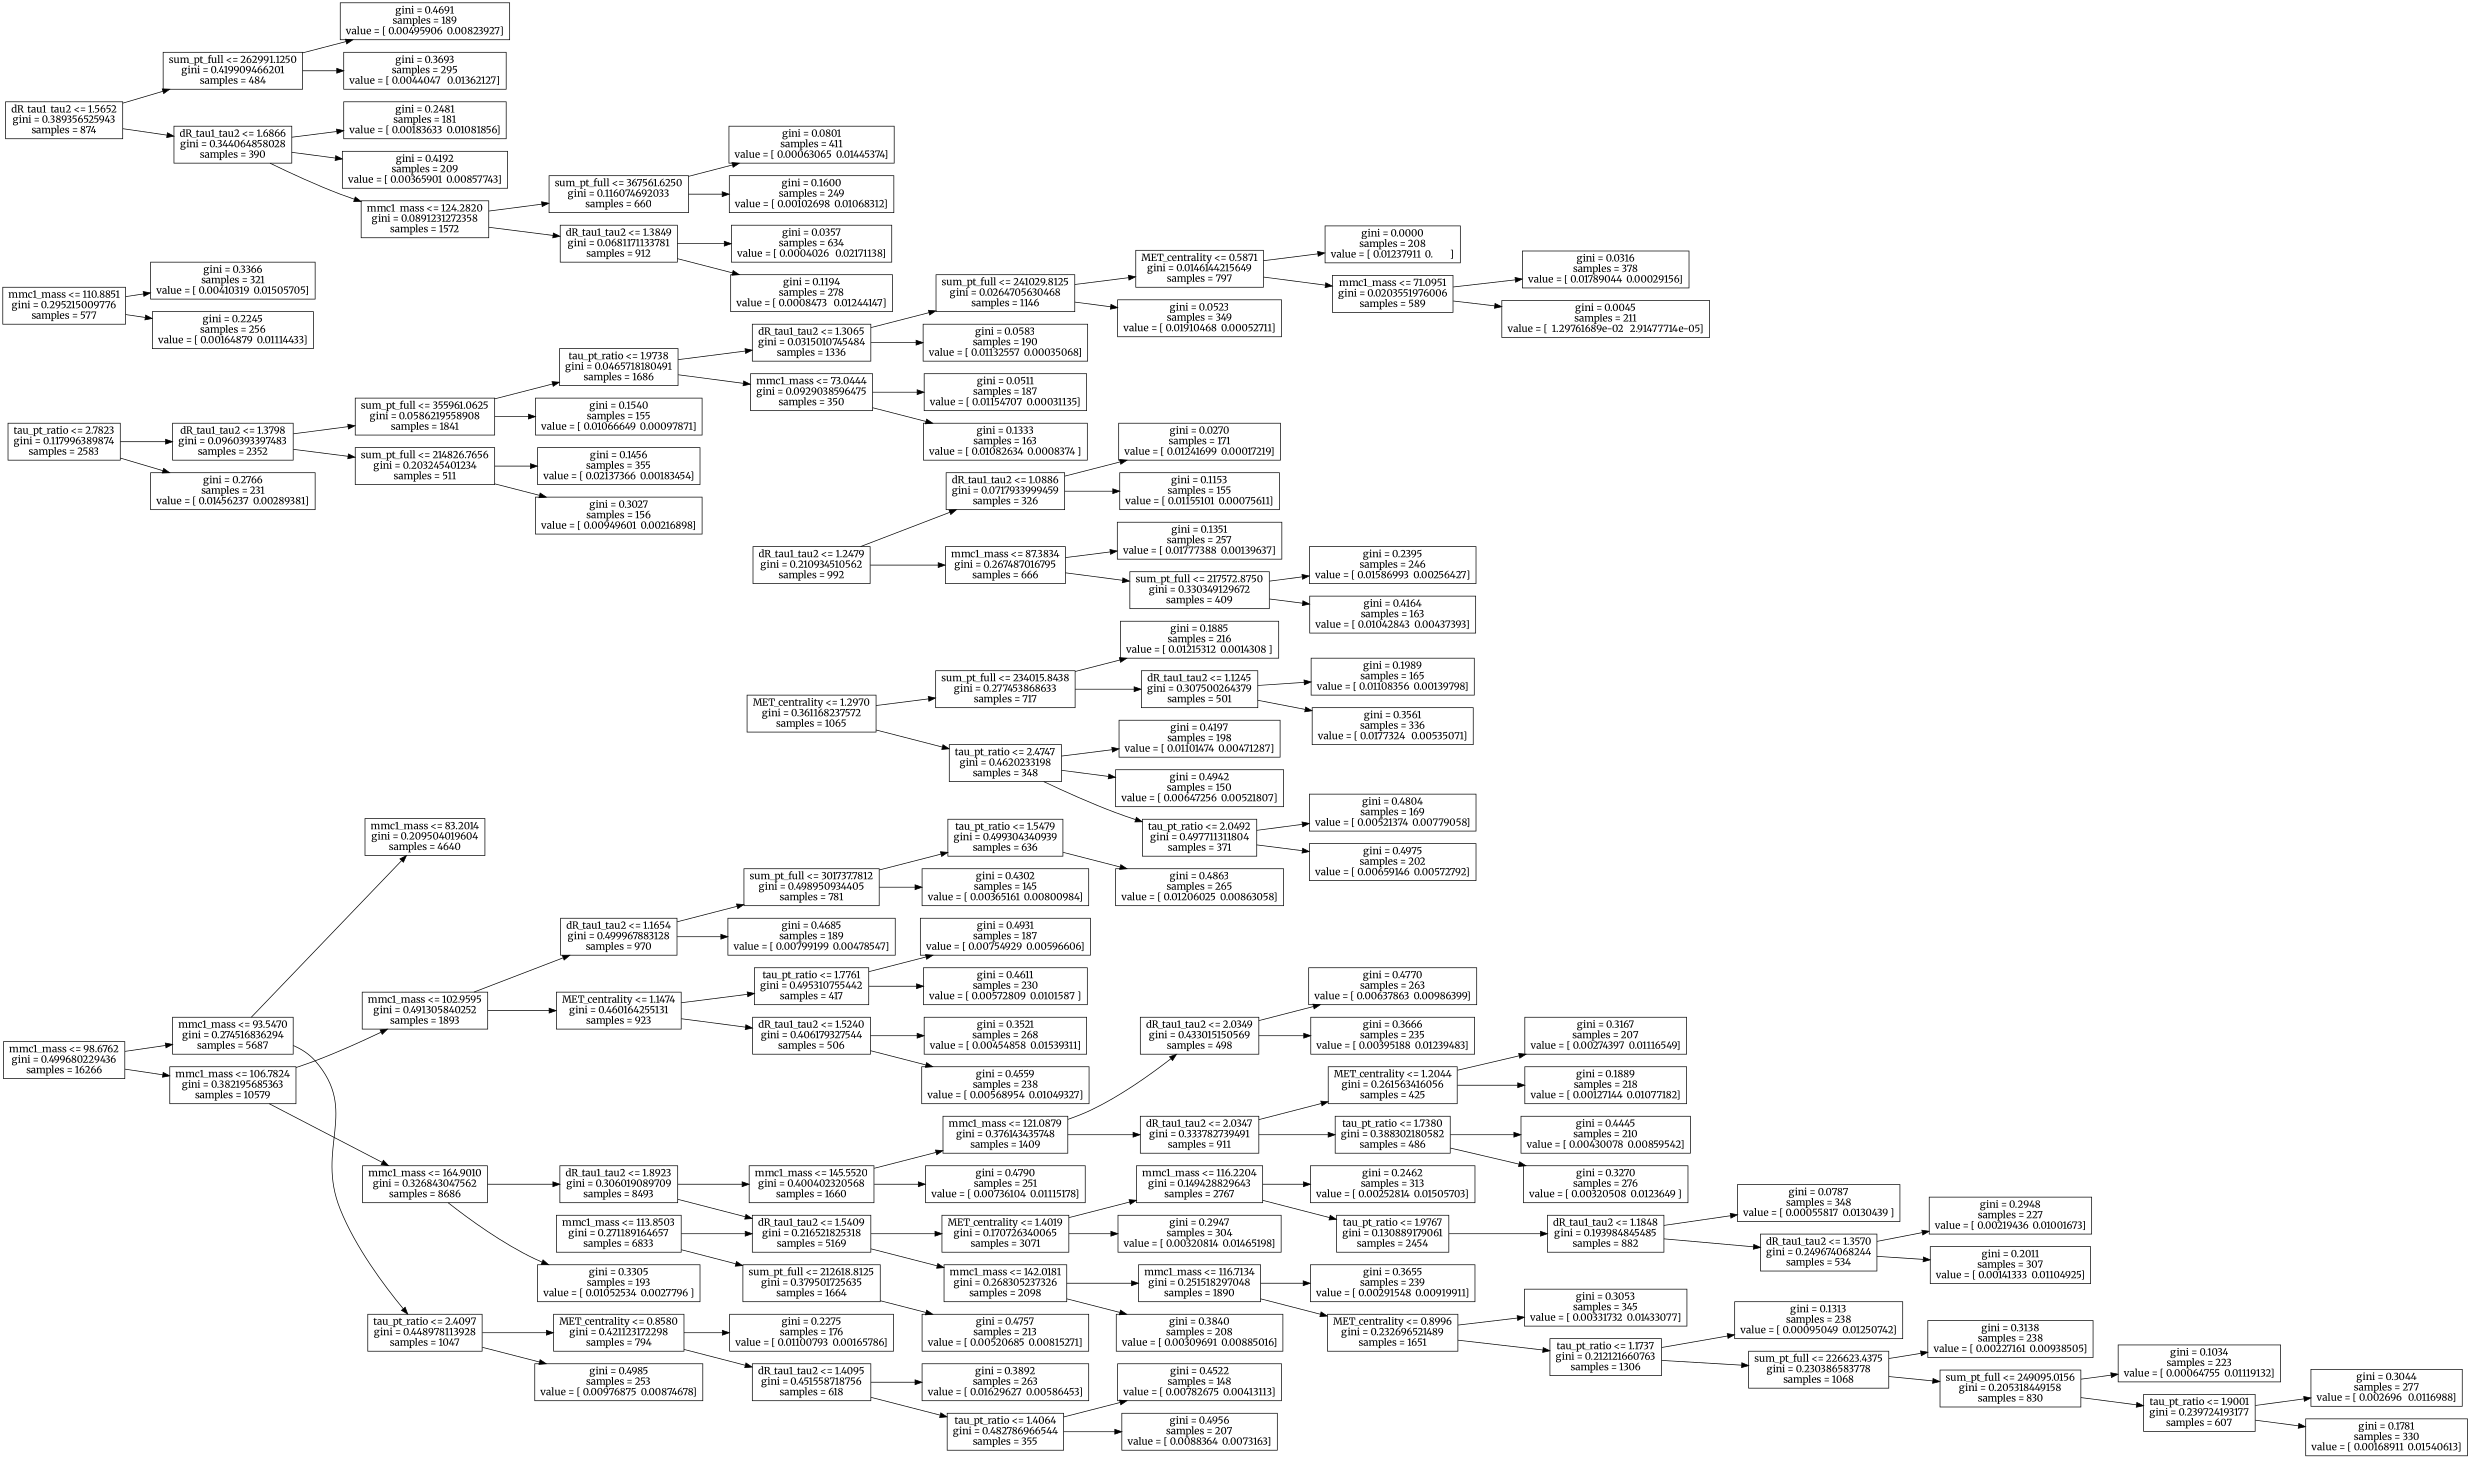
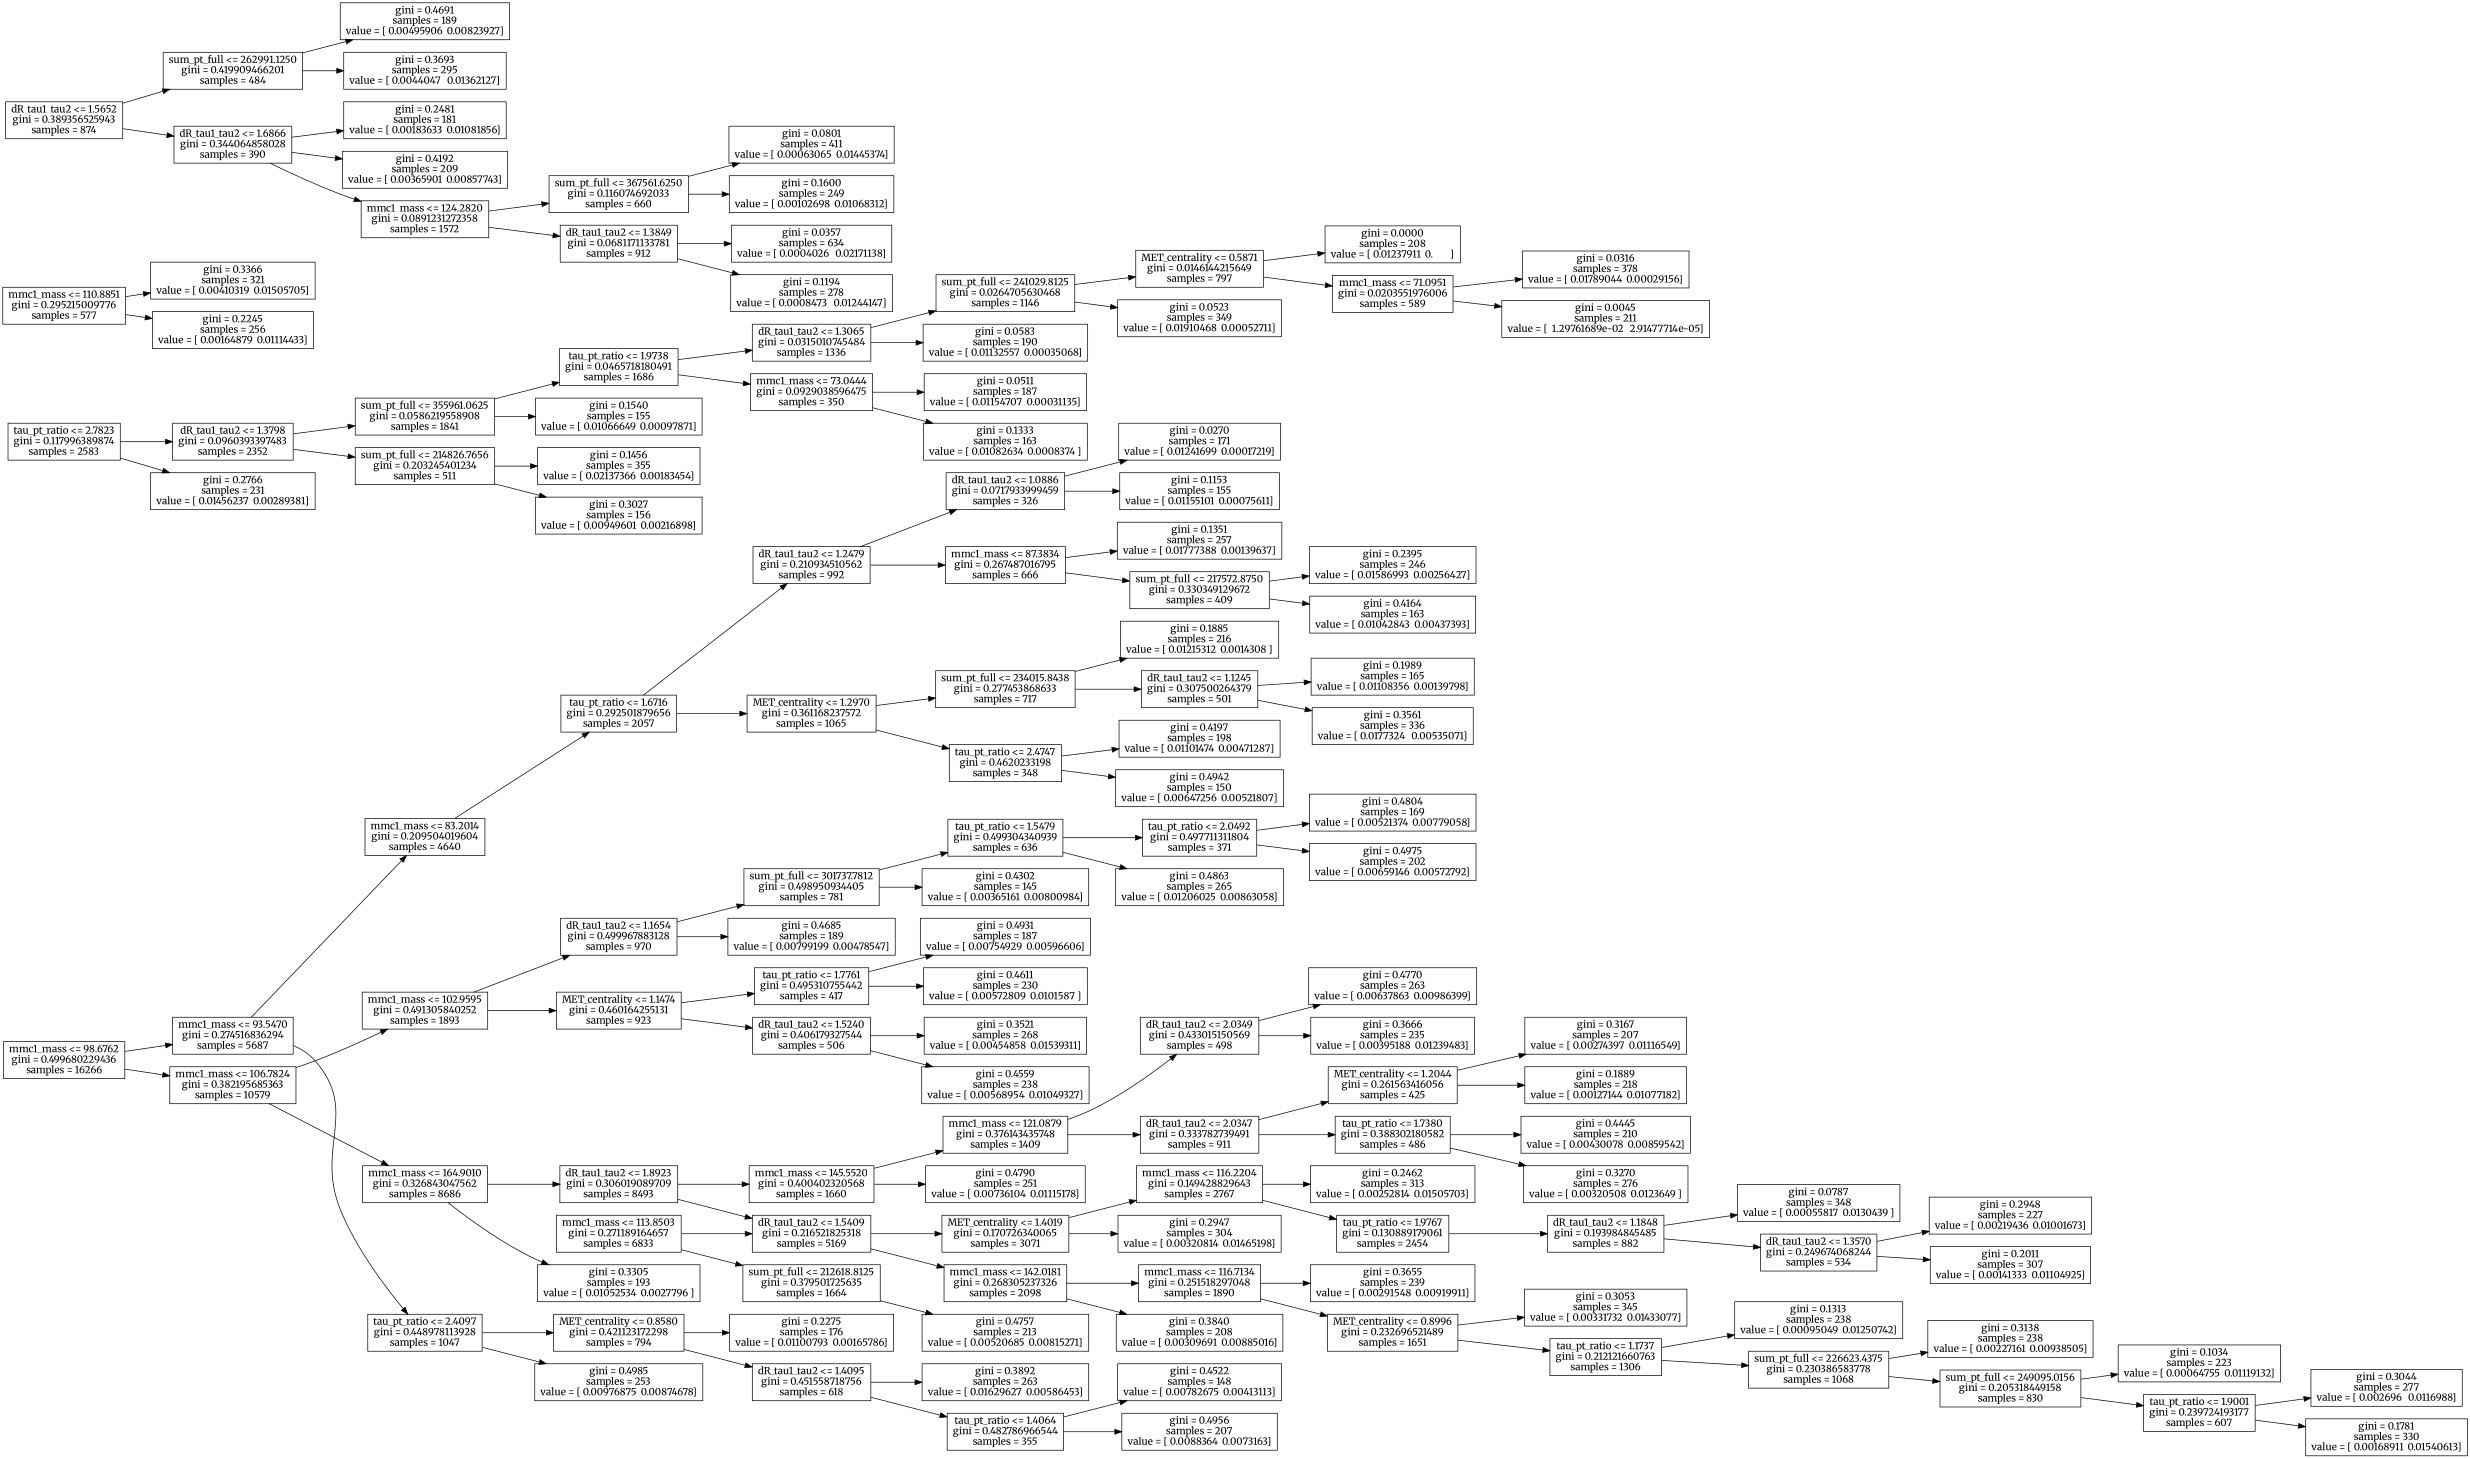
none -> (619, 714)
(1089, 802) -> (1099, 838)
